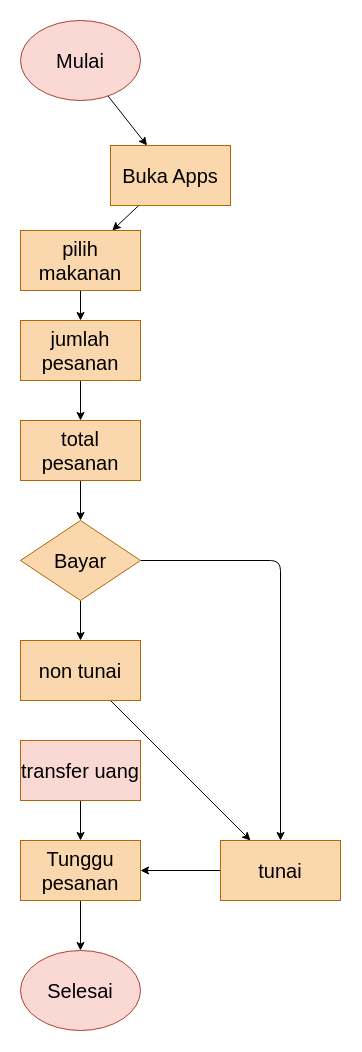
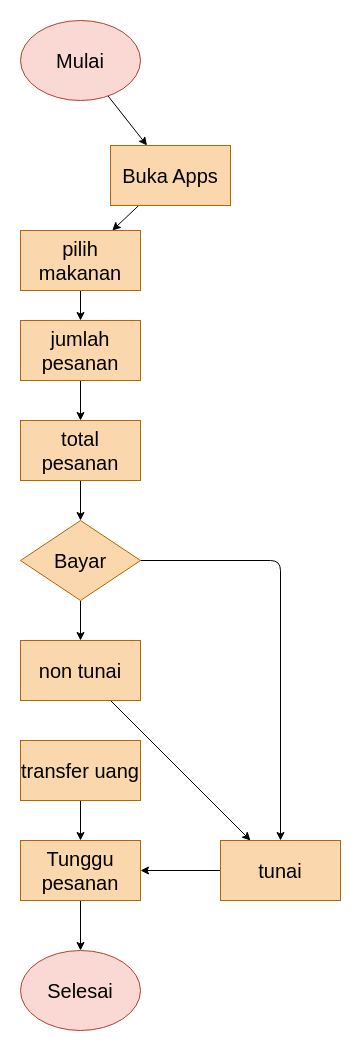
(81, 771) -> (81, 771)
